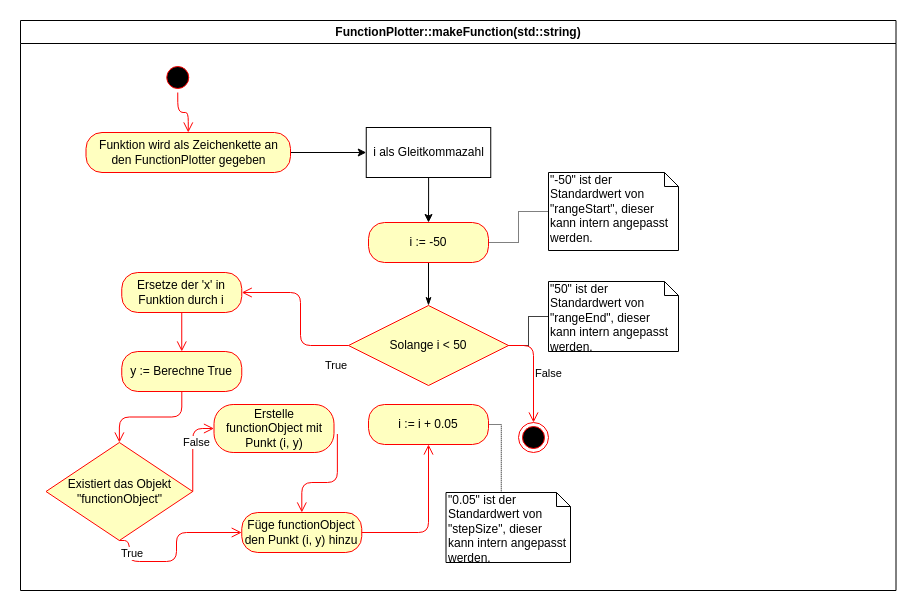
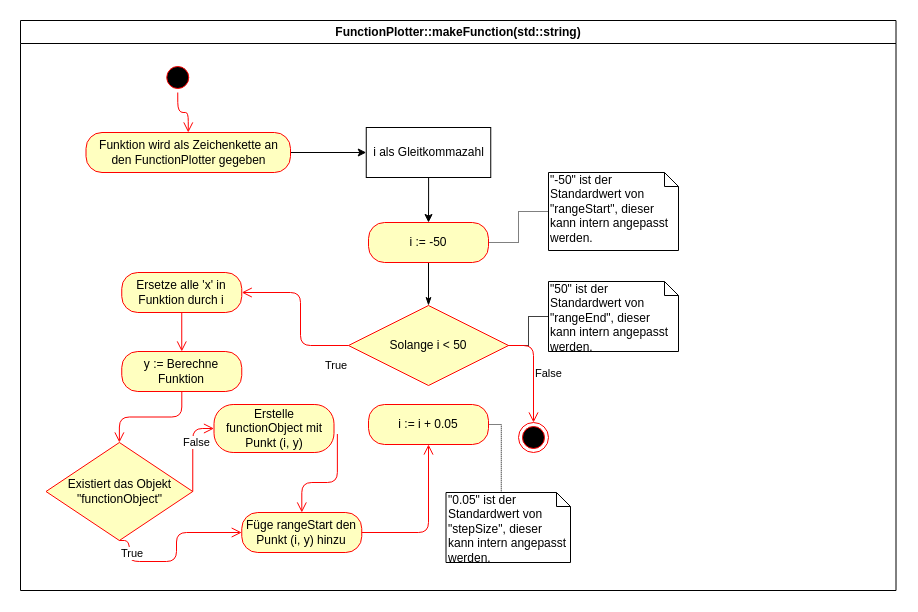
(182, 293) -> (182, 293)
(182, 372) -> (182, 372)
(302, 533) -> (302, 533)
